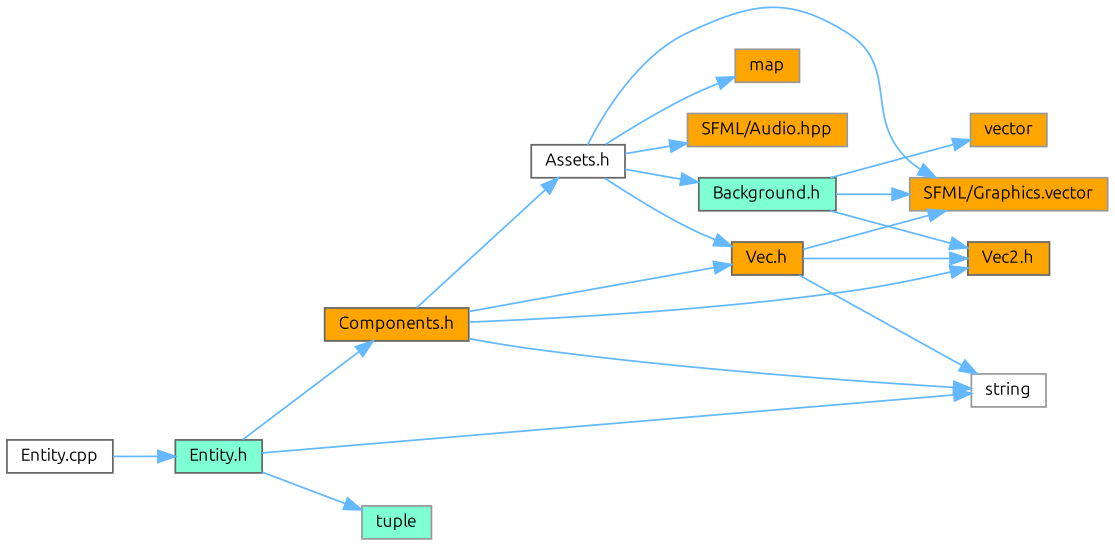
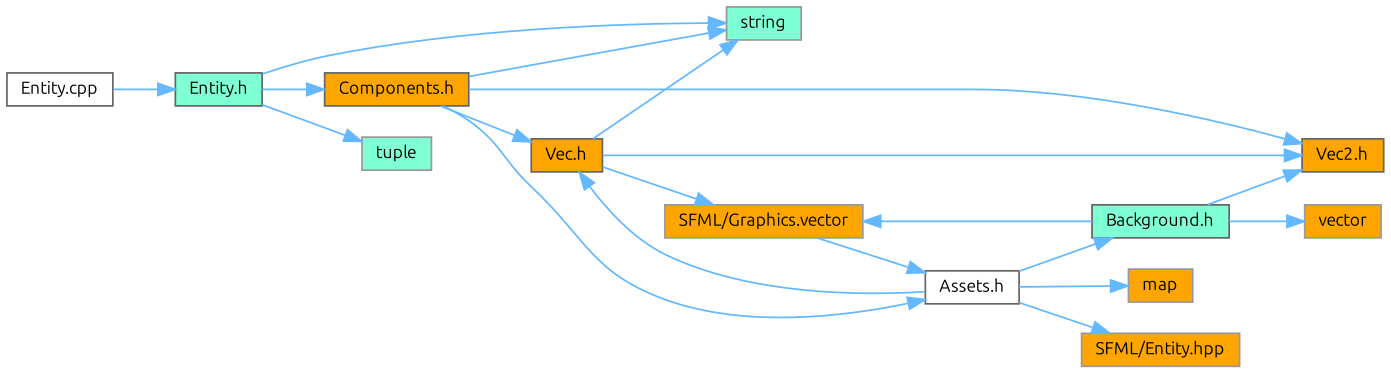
(772, 8) -> (863, 253)
(767, 130) -> (1161, 350)
(1009, 390) -> (764, 23)
